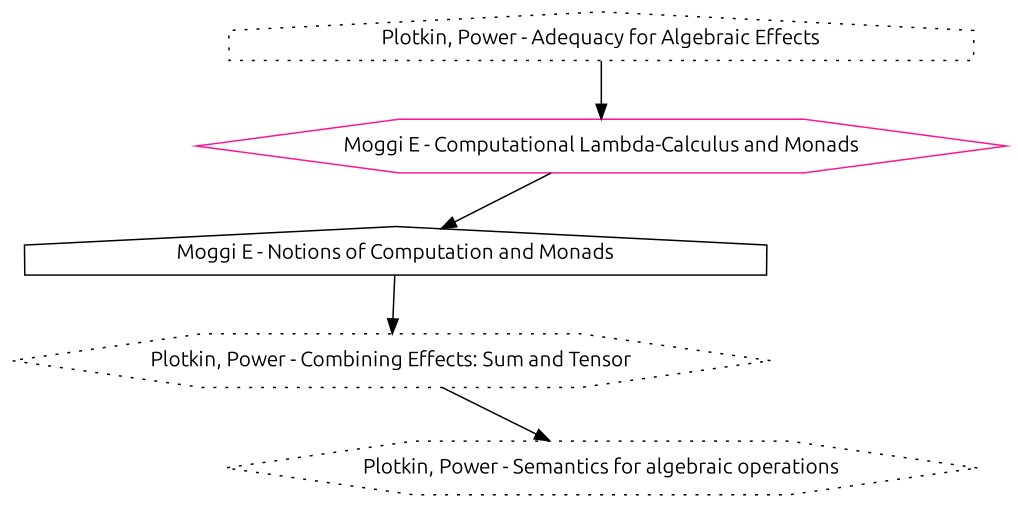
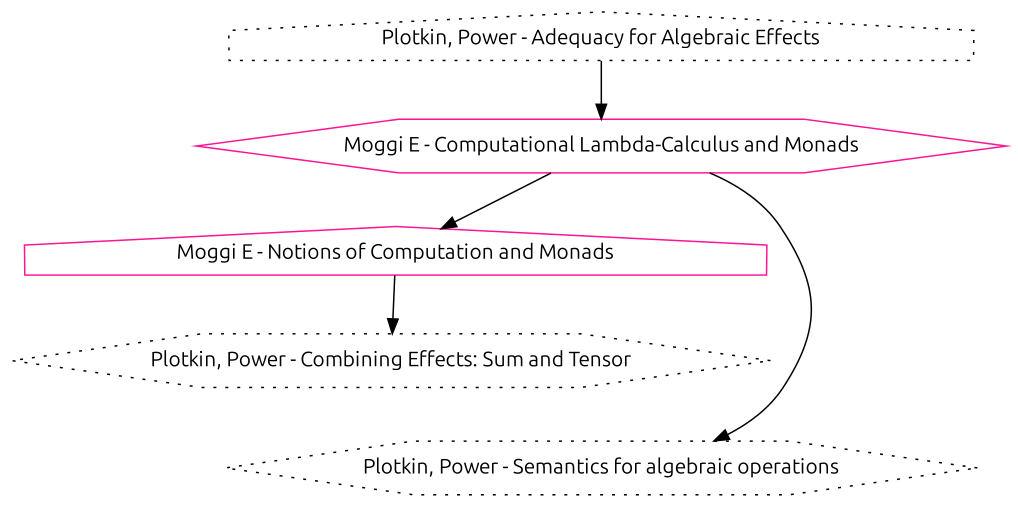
(396, 253) -> (396, 253)
(489, 411) -> (810, 298)
